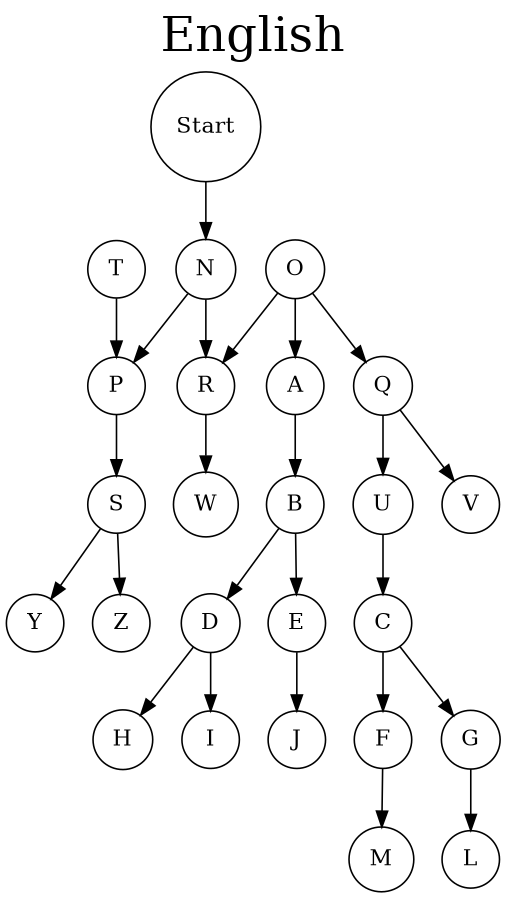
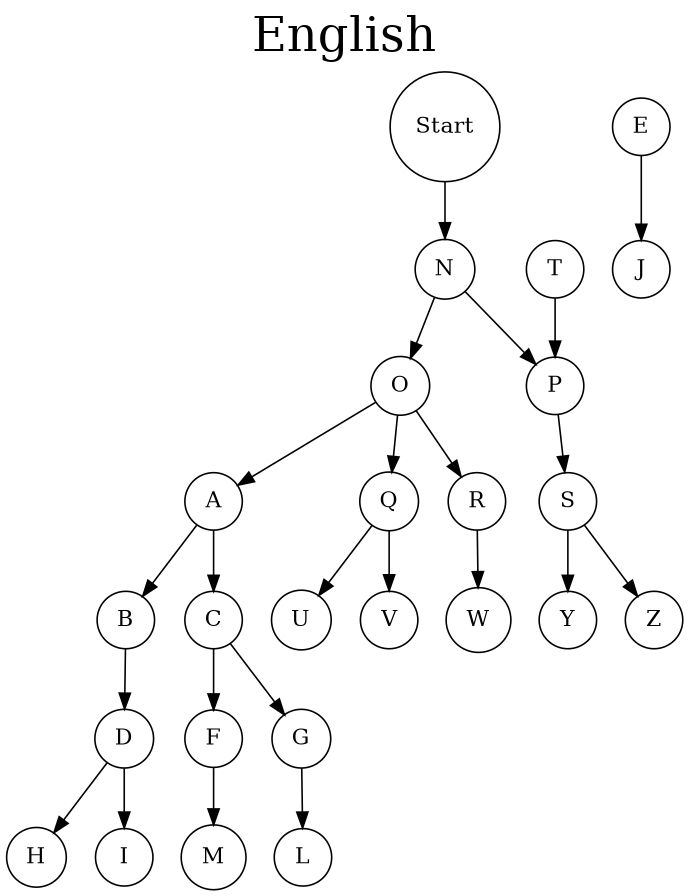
(206, 320) -> (425, 321)
(296, 556) -> none
(383, 556) -> (214, 553)
